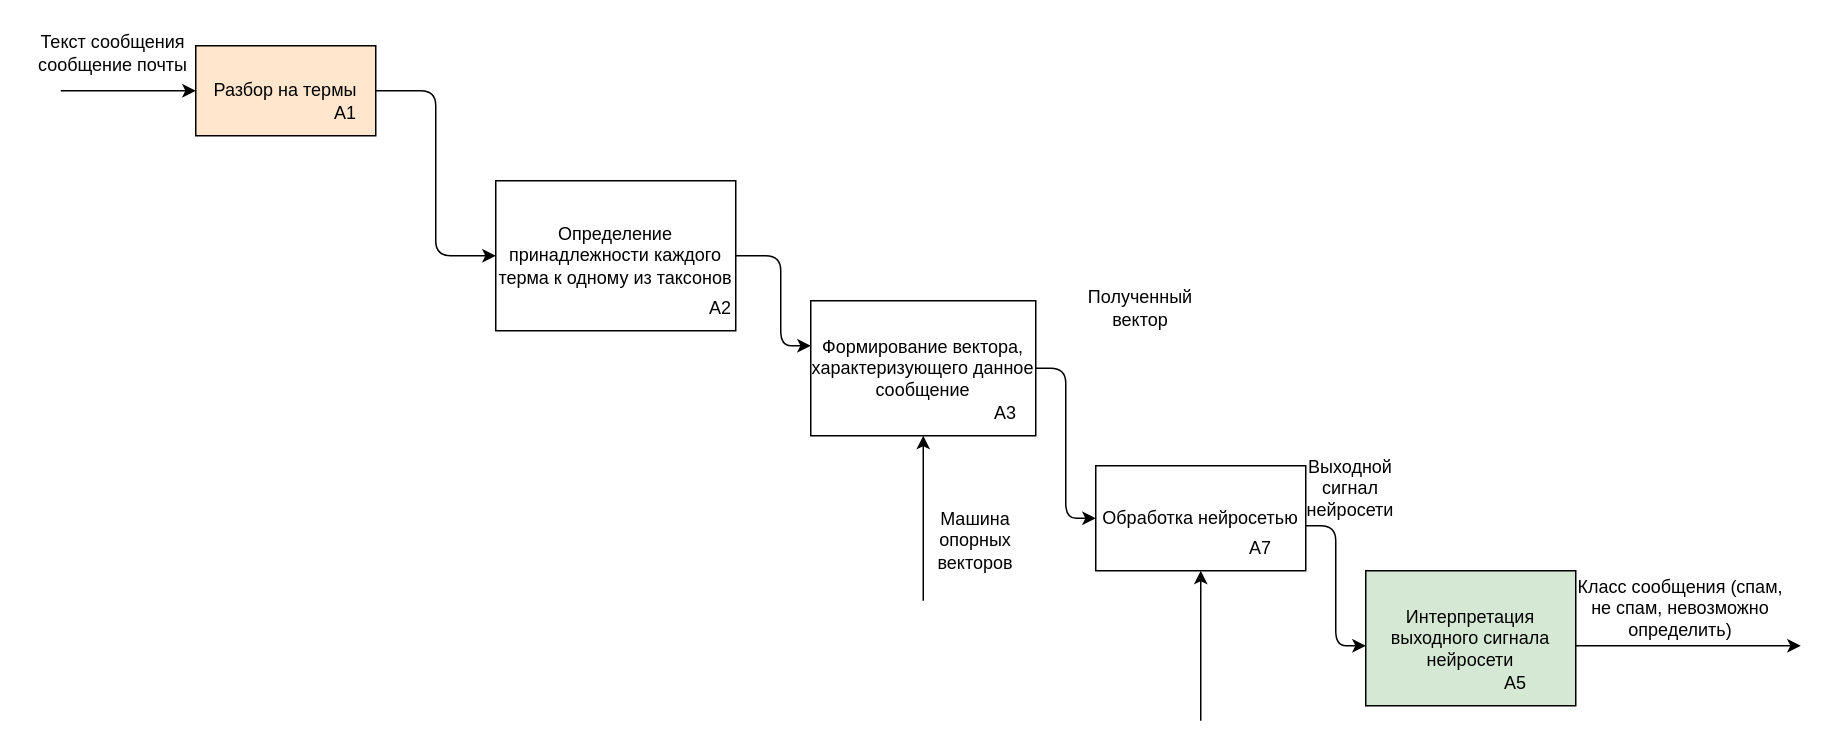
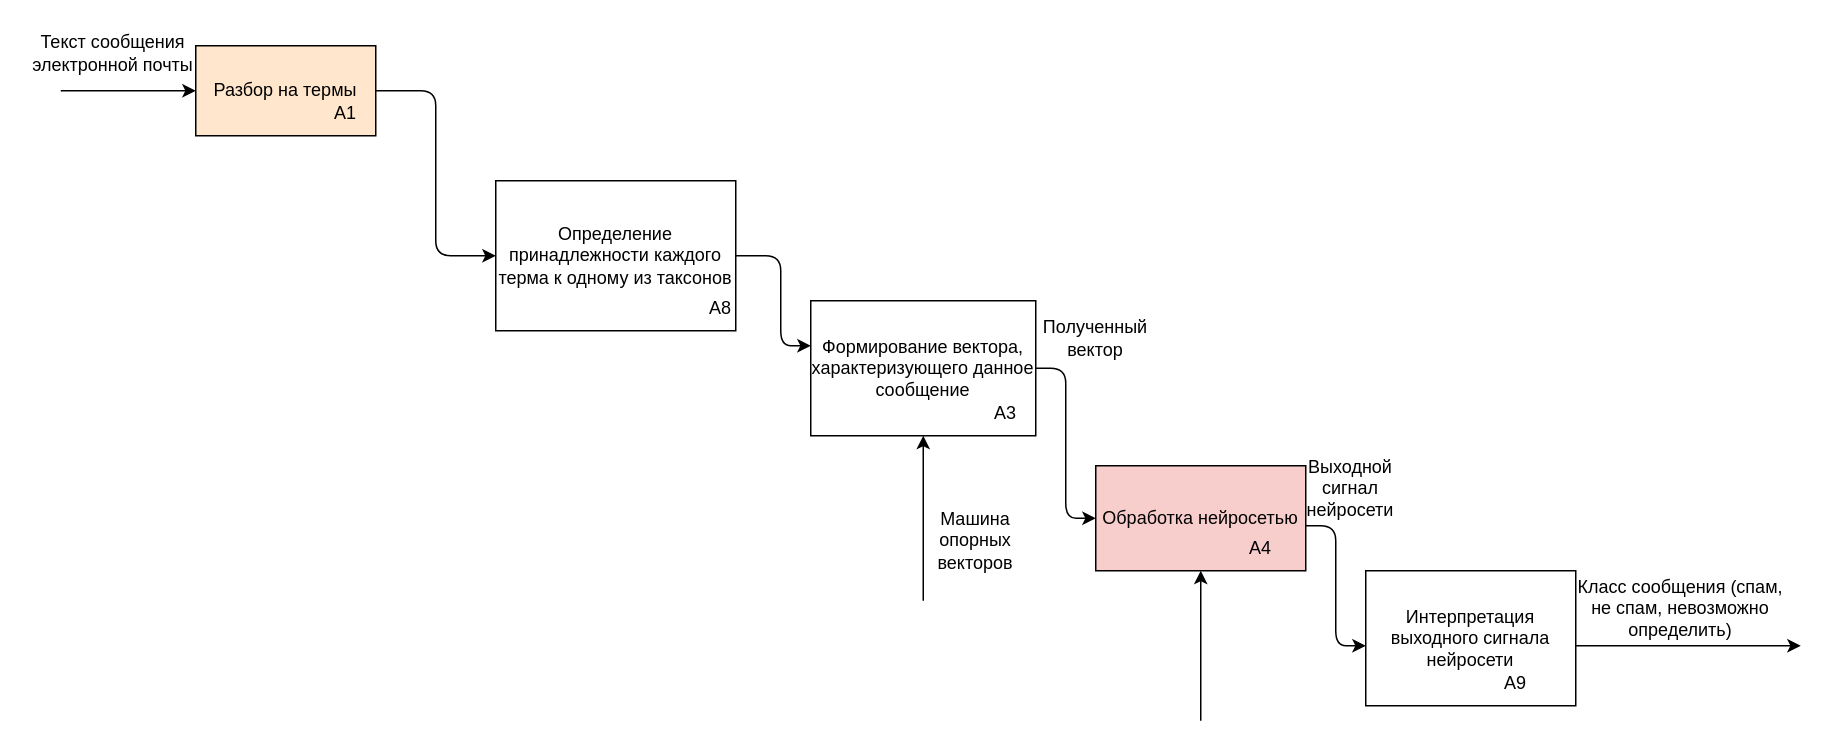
(113, 53) -> (113, 53)
(721, 308) -> (721, 308)
(1141, 308) -> (1096, 338)
(1201, 518) -> (1201, 518)
(1261, 548) -> (1261, 548)
(1471, 638) -> (1471, 638)
(1516, 683) -> (1516, 683)
